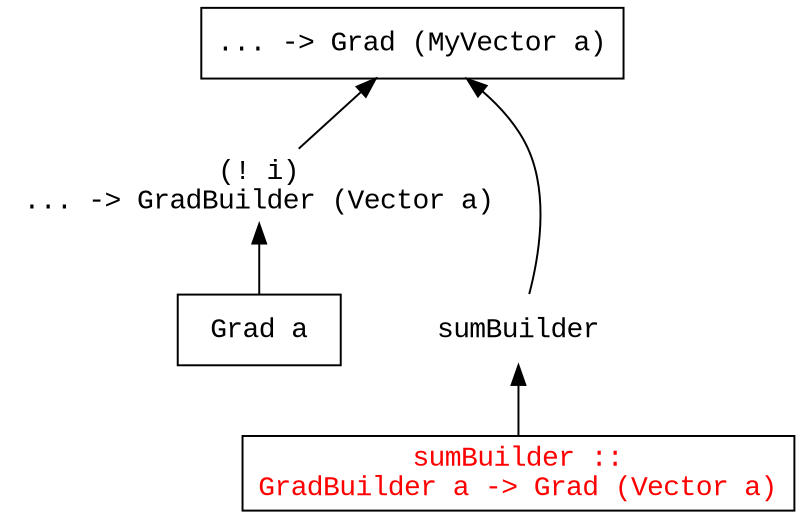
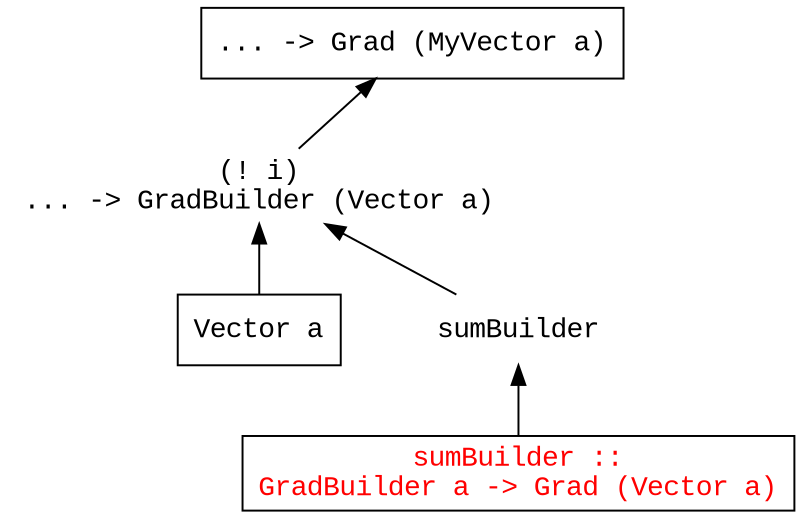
(538, 184) -> (400, 264)
(259, 330) -> (259, 330)
